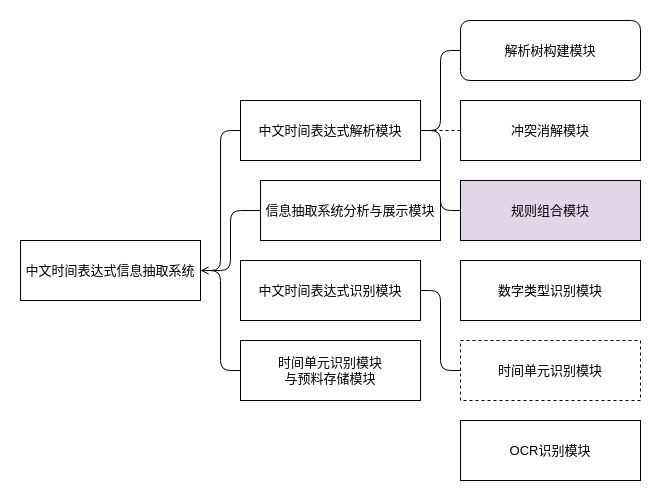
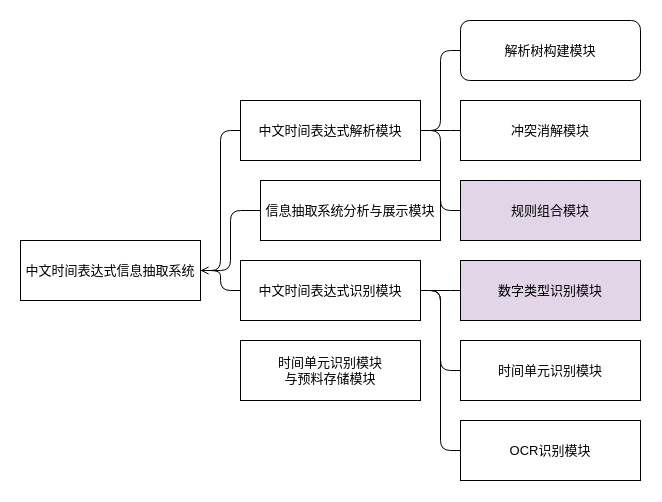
(449, 131) -> (449, 131)
none -> (233, 291)
none -> (450, 291)
(551, 291) -> (551, 291)
(221, 335) -> none
(551, 371) -> (551, 371)
none -> (441, 415)
